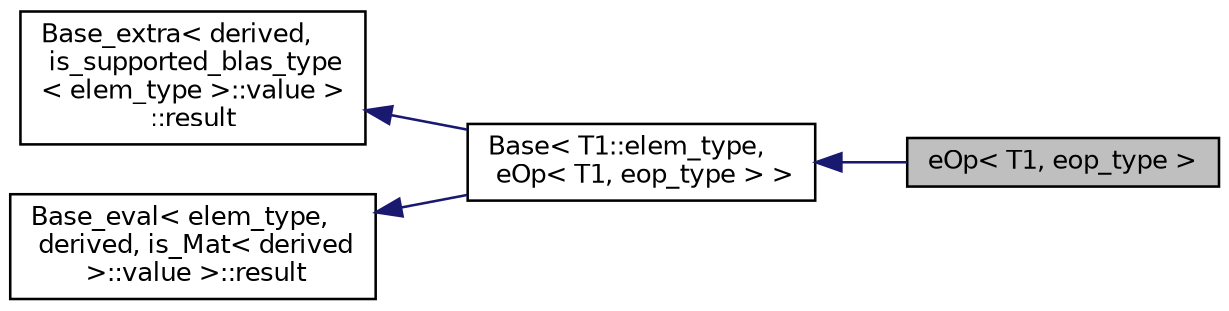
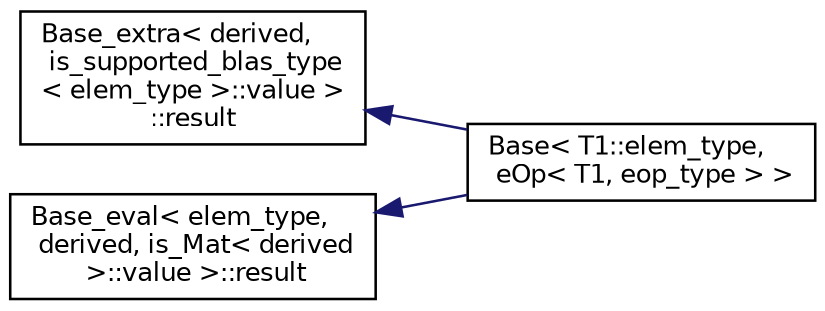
(1063, 162) -> none
